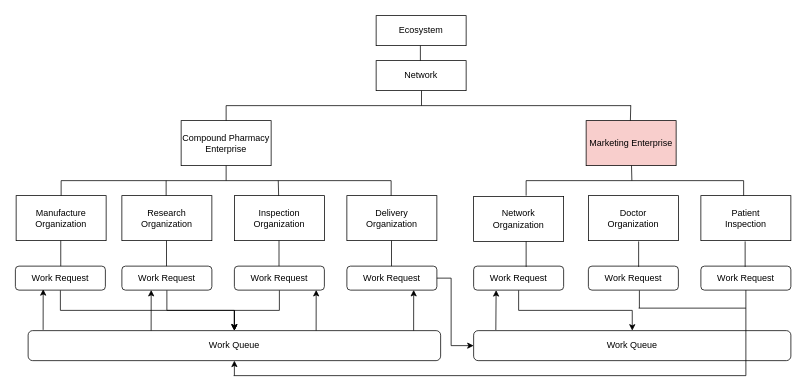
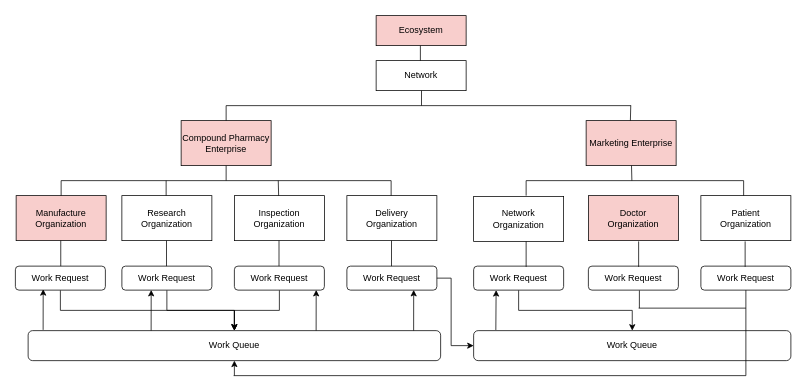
(421, 30) -> (421, 30)
(226, 143) -> (226, 143)
(61, 218) -> (61, 218)
(633, 218) -> (633, 218)
(746, 218) -> (746, 218)
